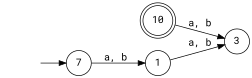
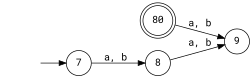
(158, 21) -> (158, 21)
(237, 41) -> (237, 41)
(158, 63) -> (158, 63)
